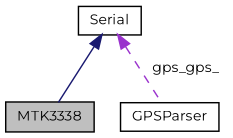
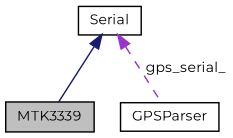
(185, 68) -> (185, 68)
(50, 117) -> (50, 117)
